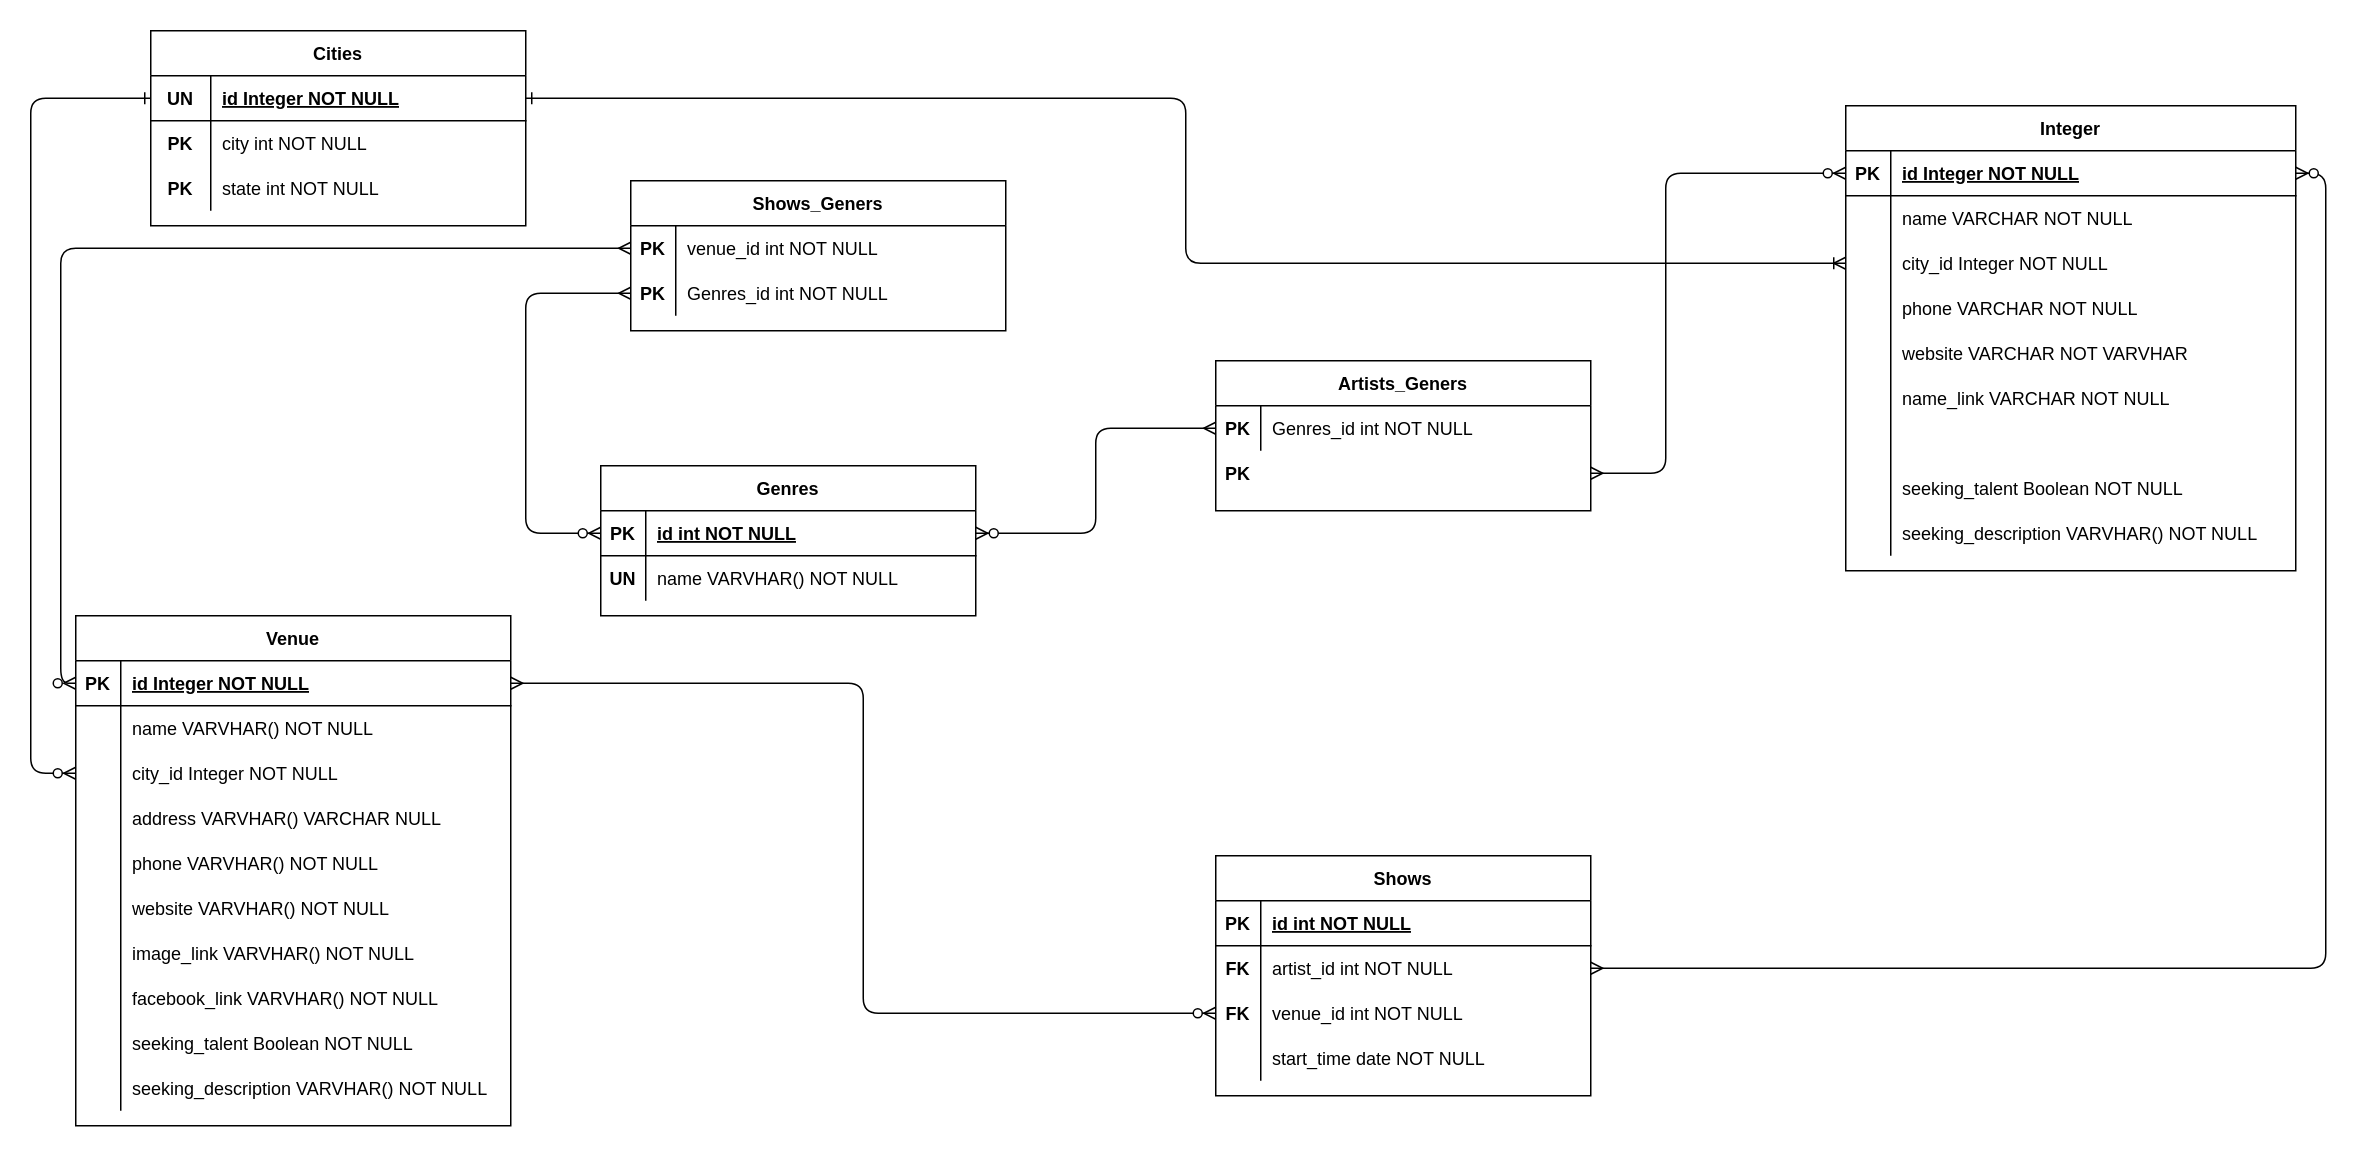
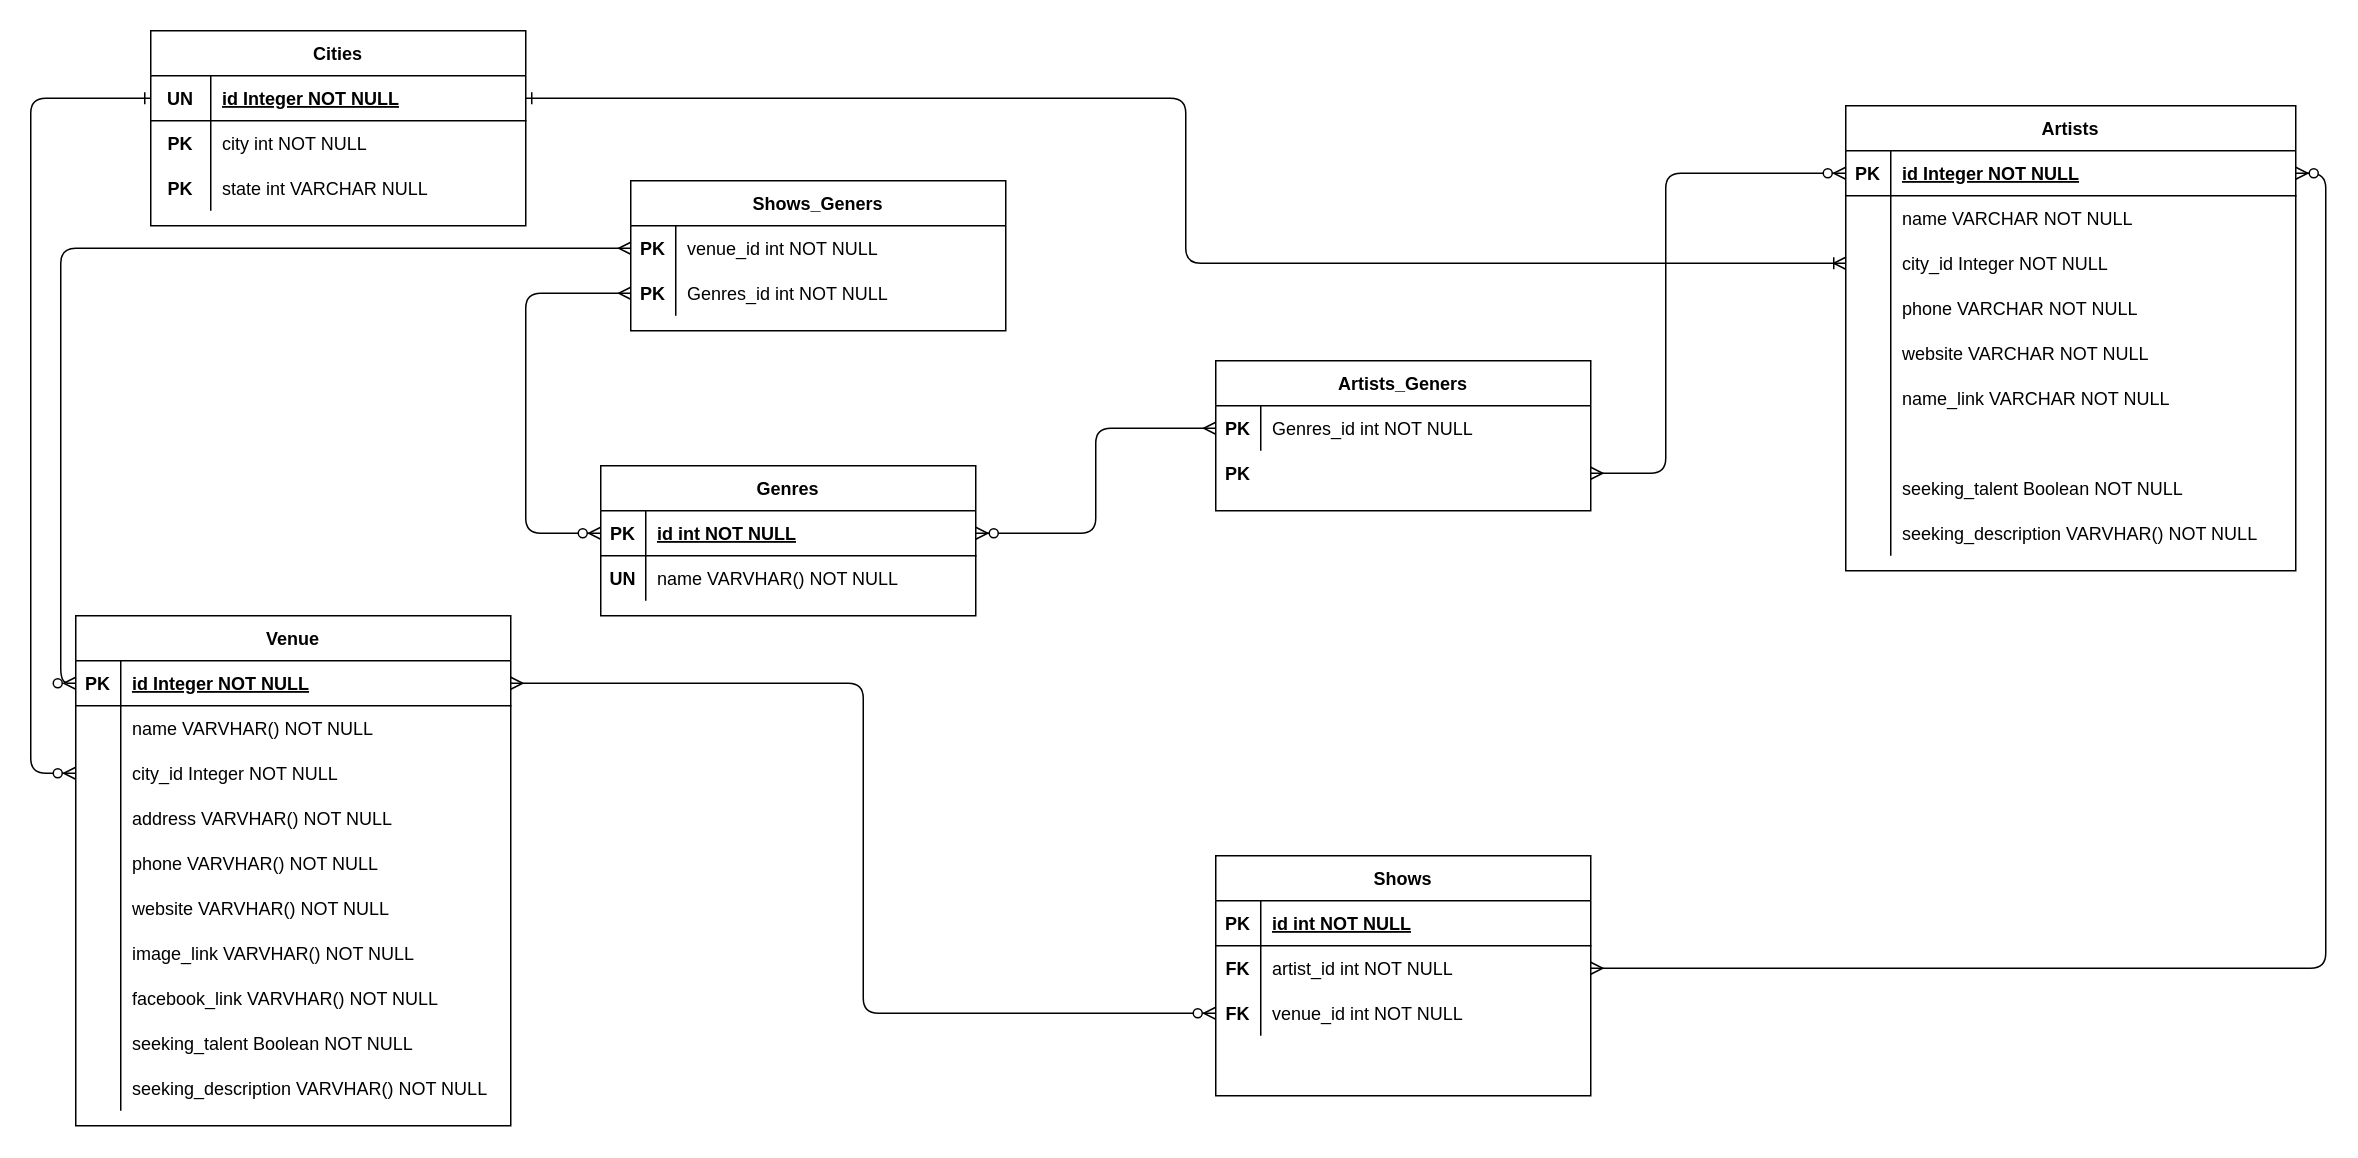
(2070, 129) -> (2070, 129)
(306, 189) -> (326, 189)
(2033, 354) -> (2018, 354)
(279, 819) -> (258, 819)
(1426, 1058) -> none
